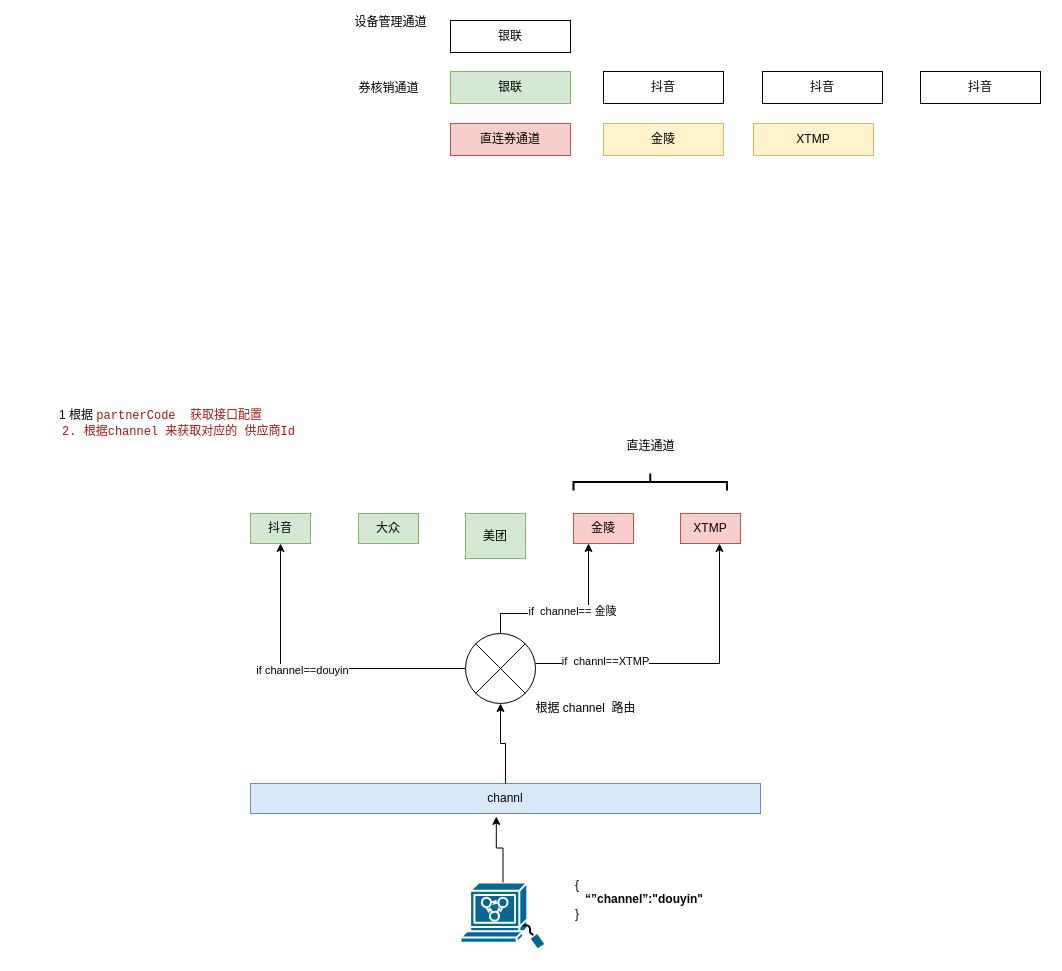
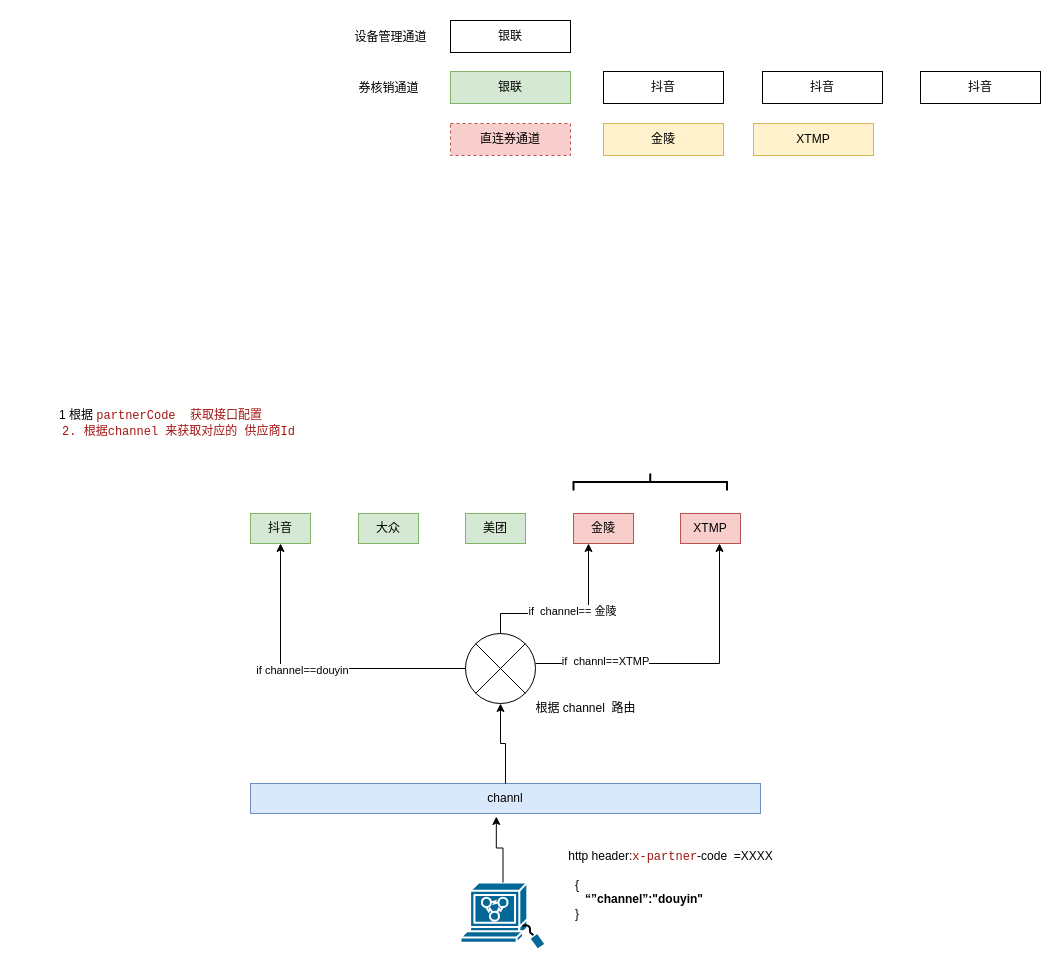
(391, 23) -> (391, 38)
(511, 140) -> (511, 140)
(650, 447) -> none
(496, 536) -> (496, 529)
none -> (671, 857)
